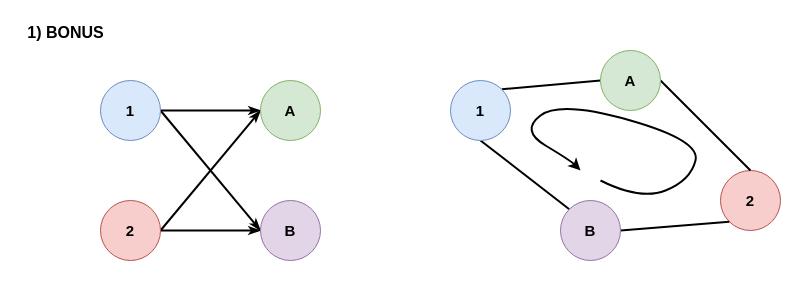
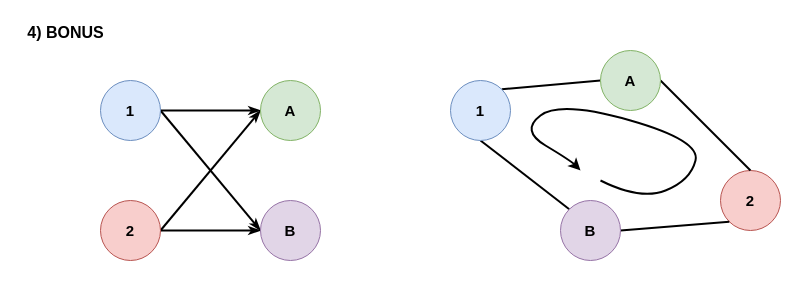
(66, 31) -> (66, 31)
